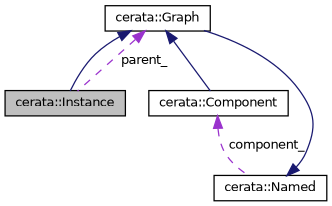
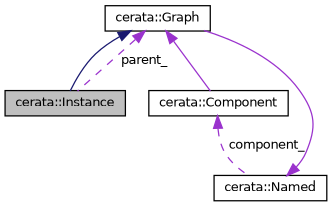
(192, 66) -> (192, 66)
(290, 79) -> (290, 79)
